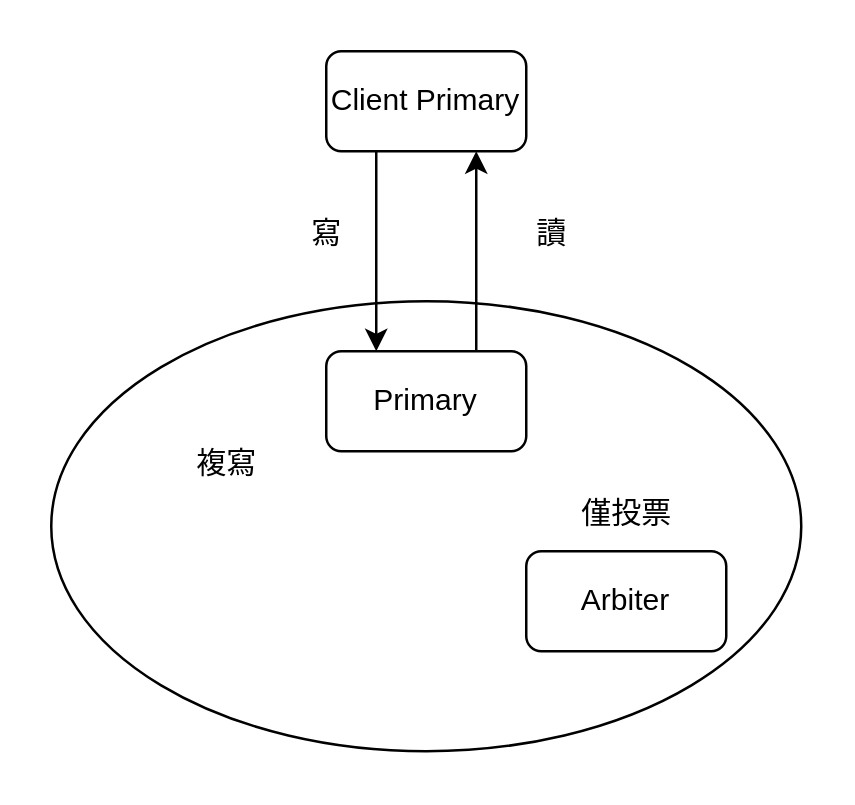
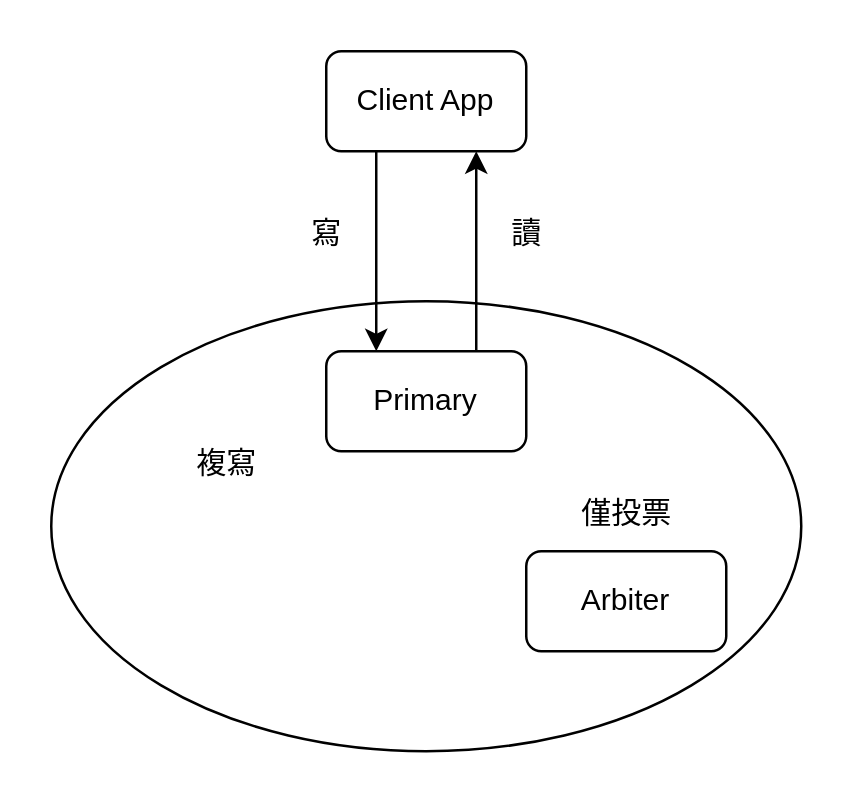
(426, 101) -> (426, 101)
(551, 234) -> (526, 234)
